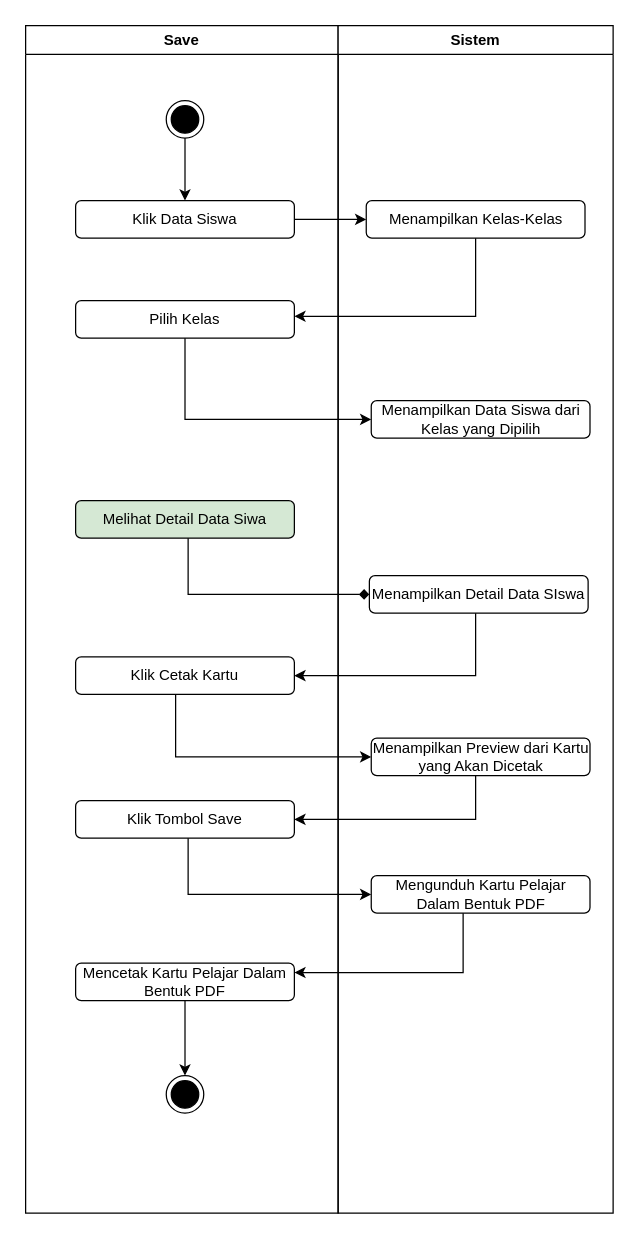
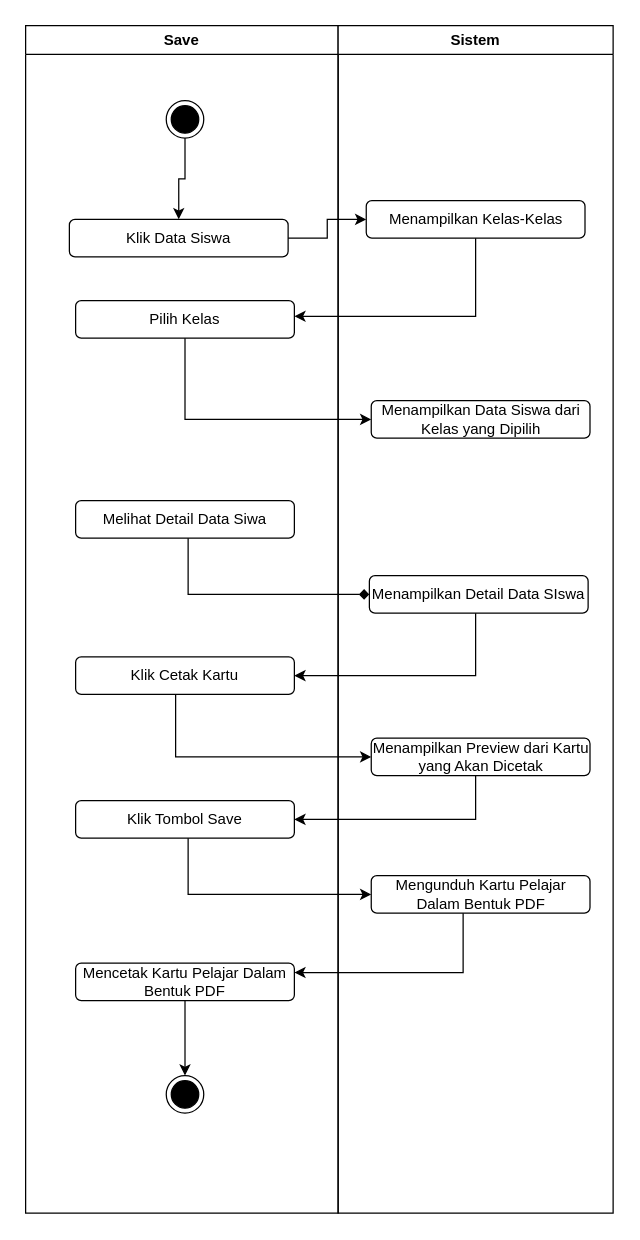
(185, 219) -> (179, 238)
(185, 519) -> (185, 519)
